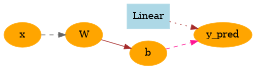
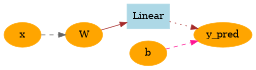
(113, 43) -> (111, 27)
